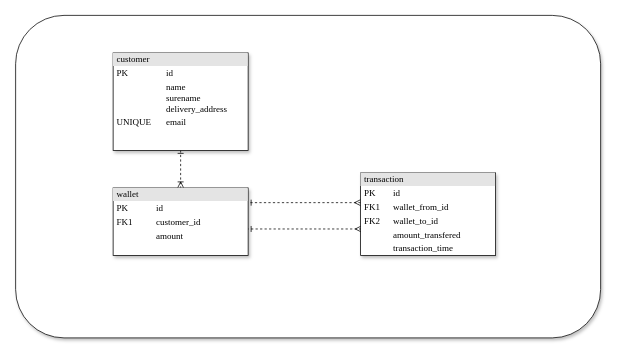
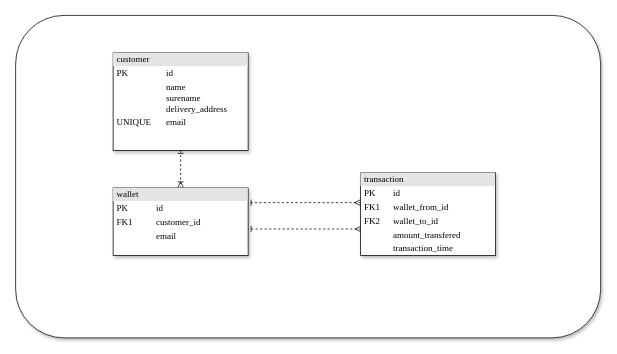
(147, 209) -> (147, 209)
